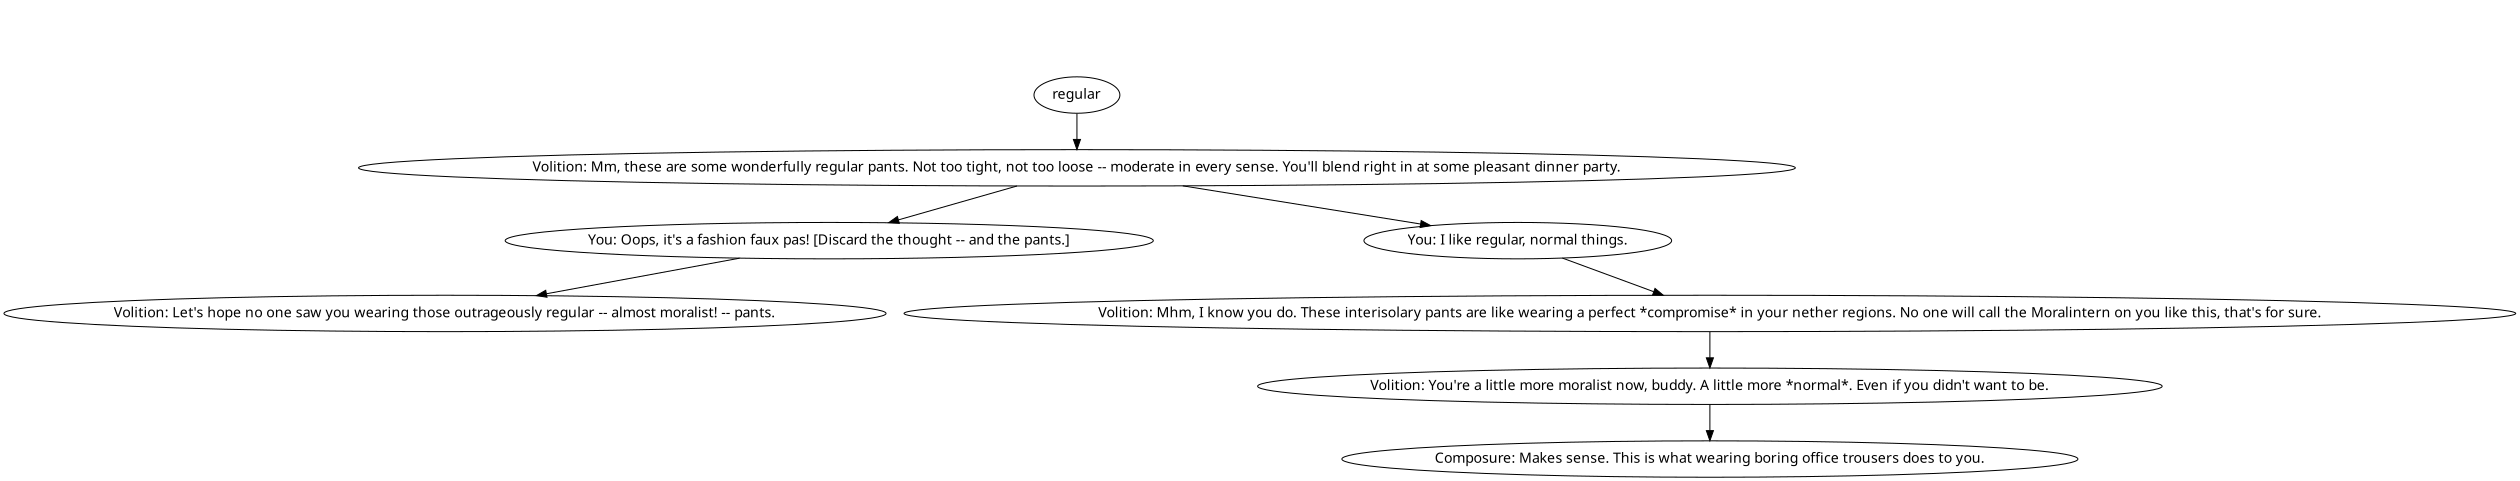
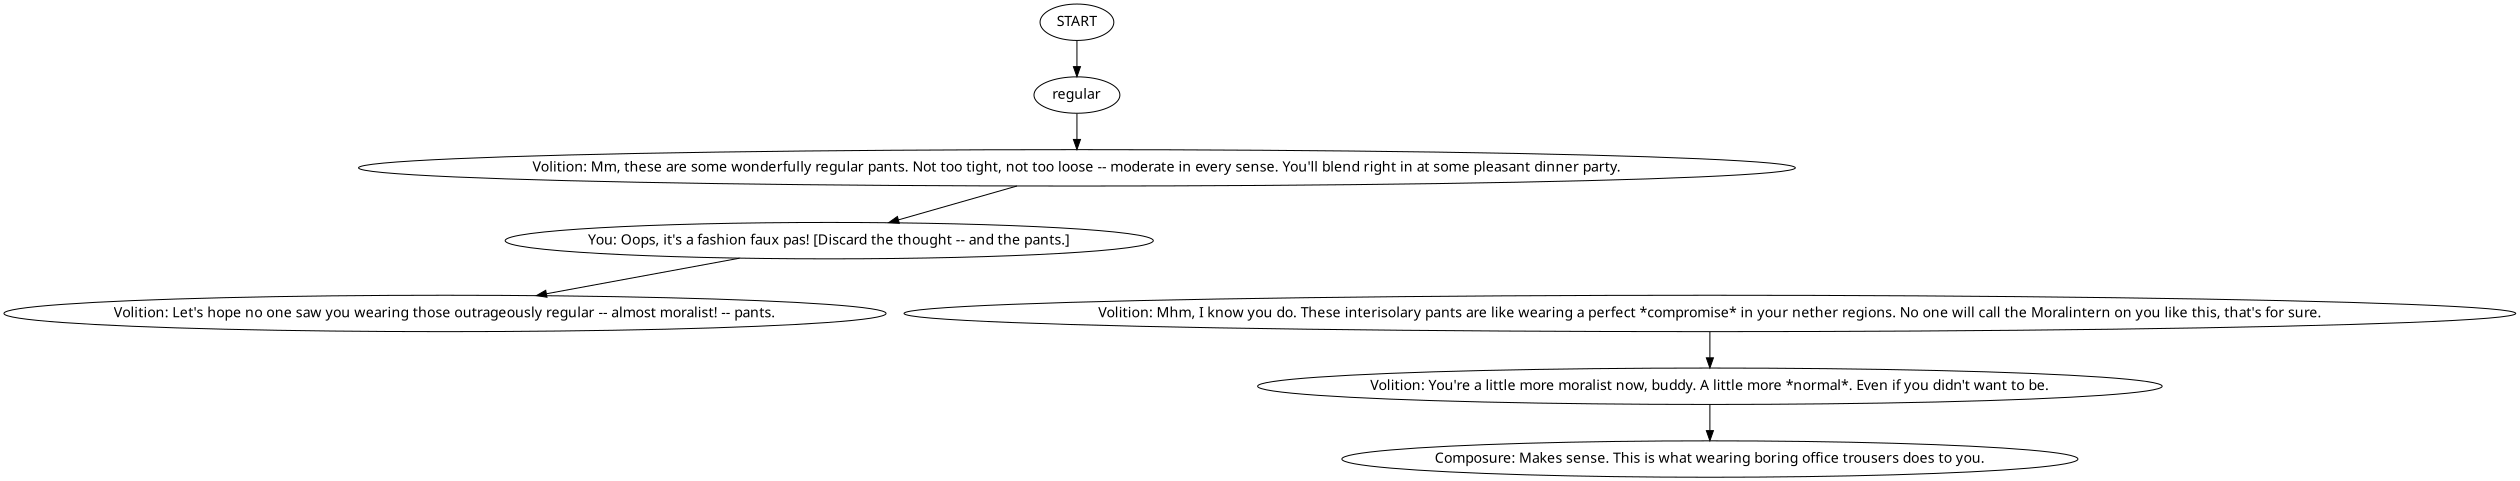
none -> (1077, 22)
(1518, 241) -> none
